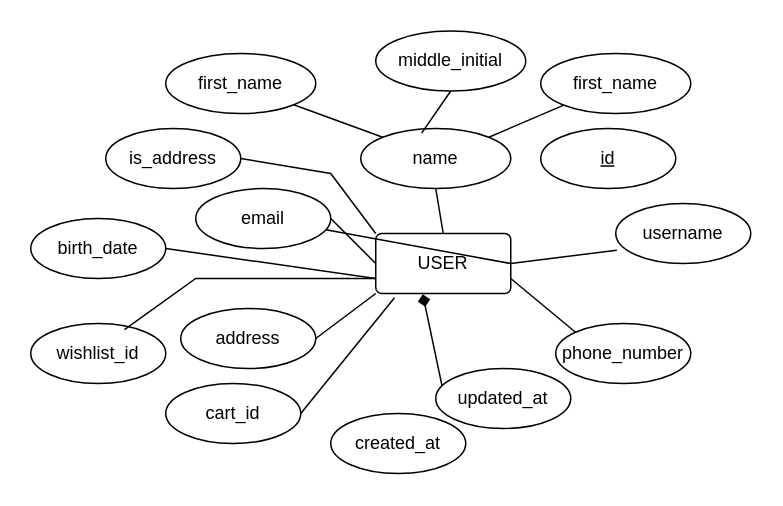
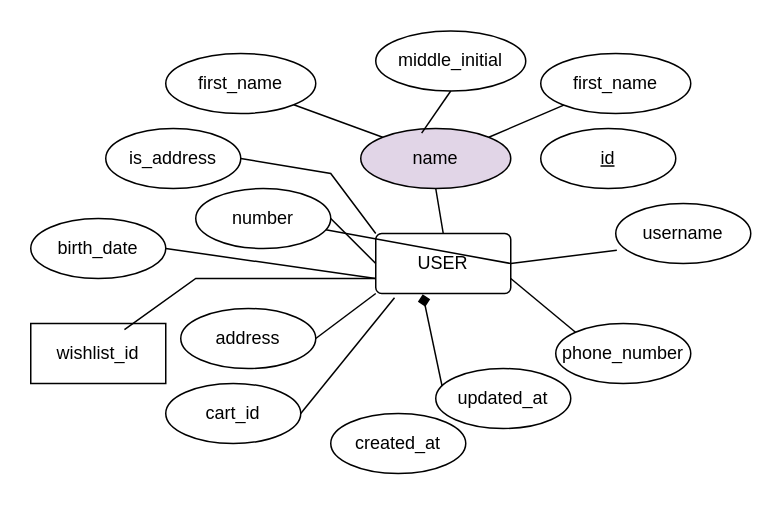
(436, 158) -> (436, 158)
(263, 218) -> (263, 218)
(98, 353) -> (98, 353)
